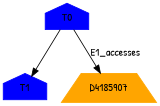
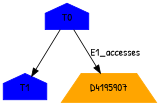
(109, 88) -> (109, 88)
